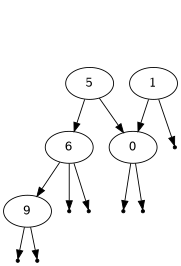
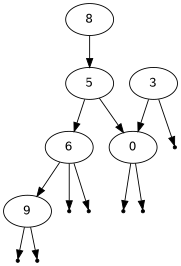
none -> (90, 20)
(154, 83) -> (154, 83)
